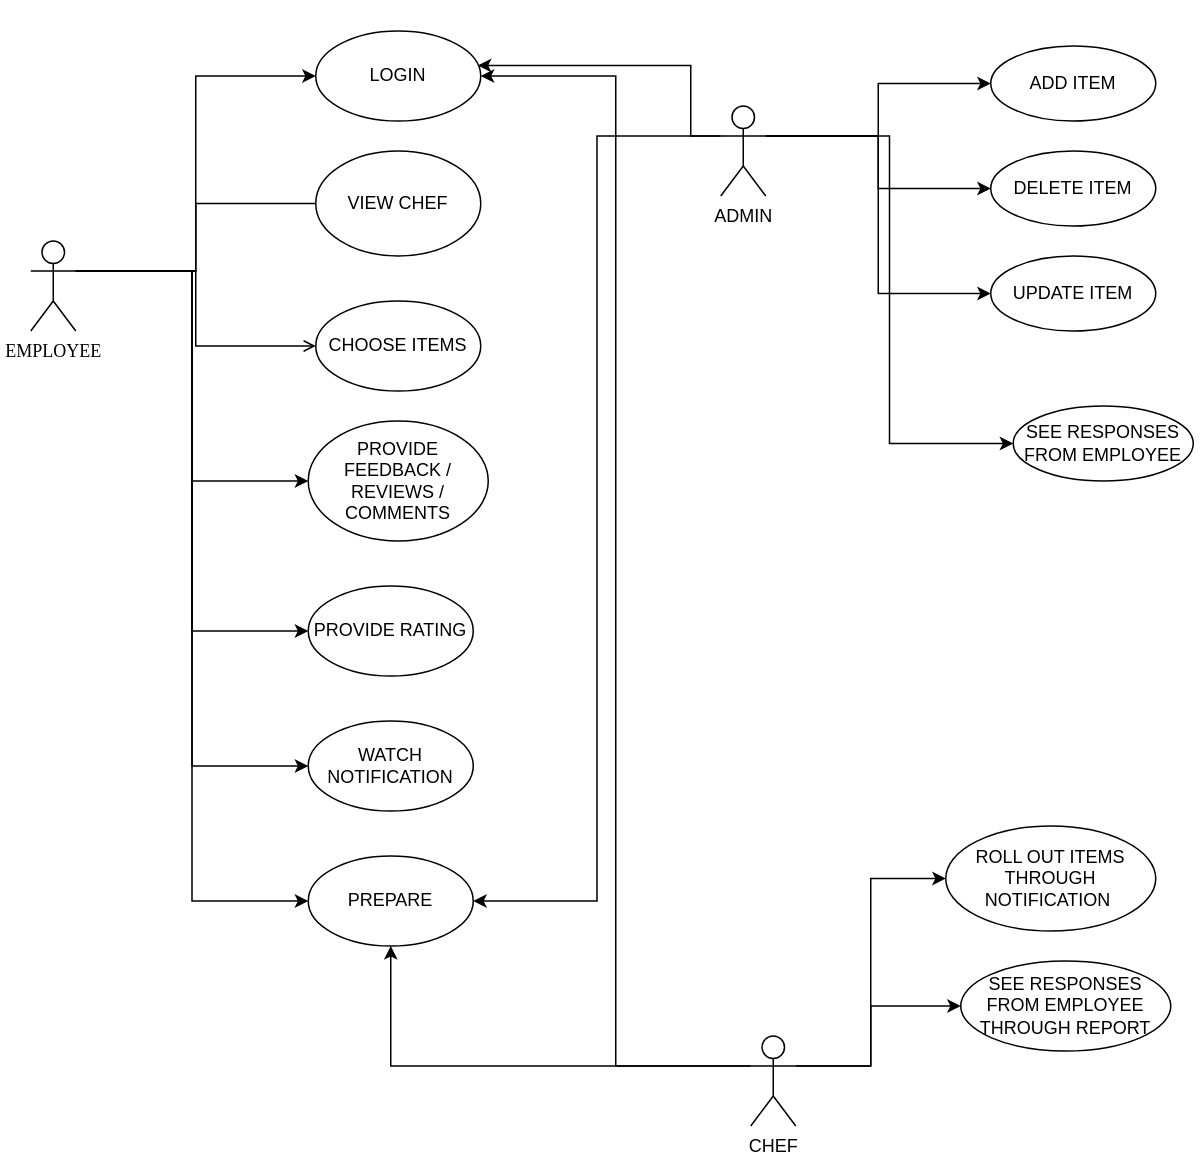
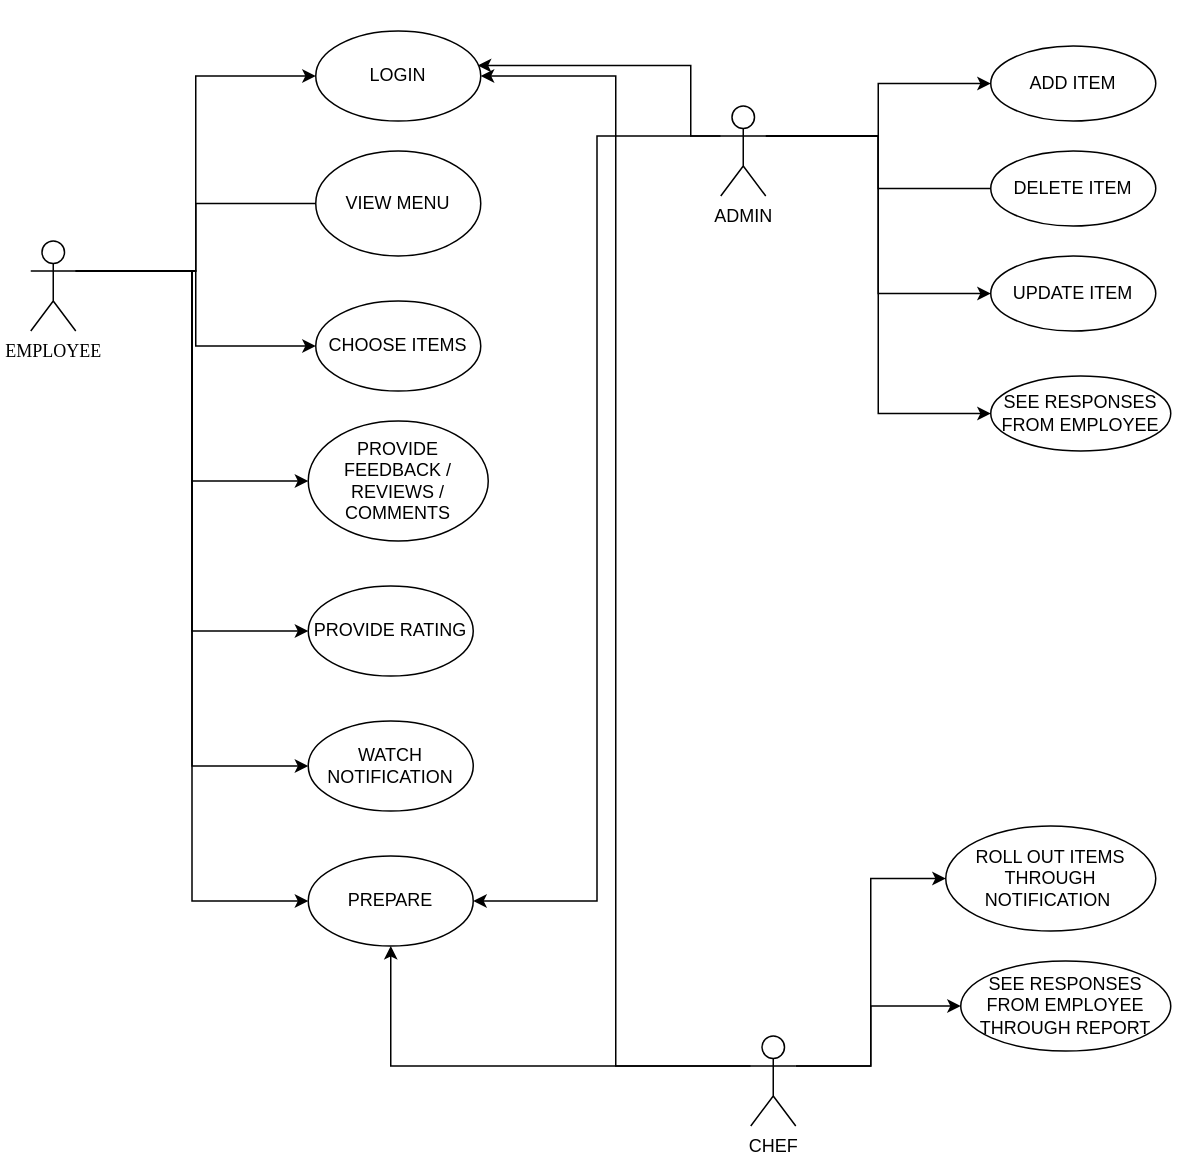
(979, 188) -> (983, 188)
(398, 203) -> (398, 203)
(306, 346) -> (304, 346)
(1103, 443) -> (1081, 413)
